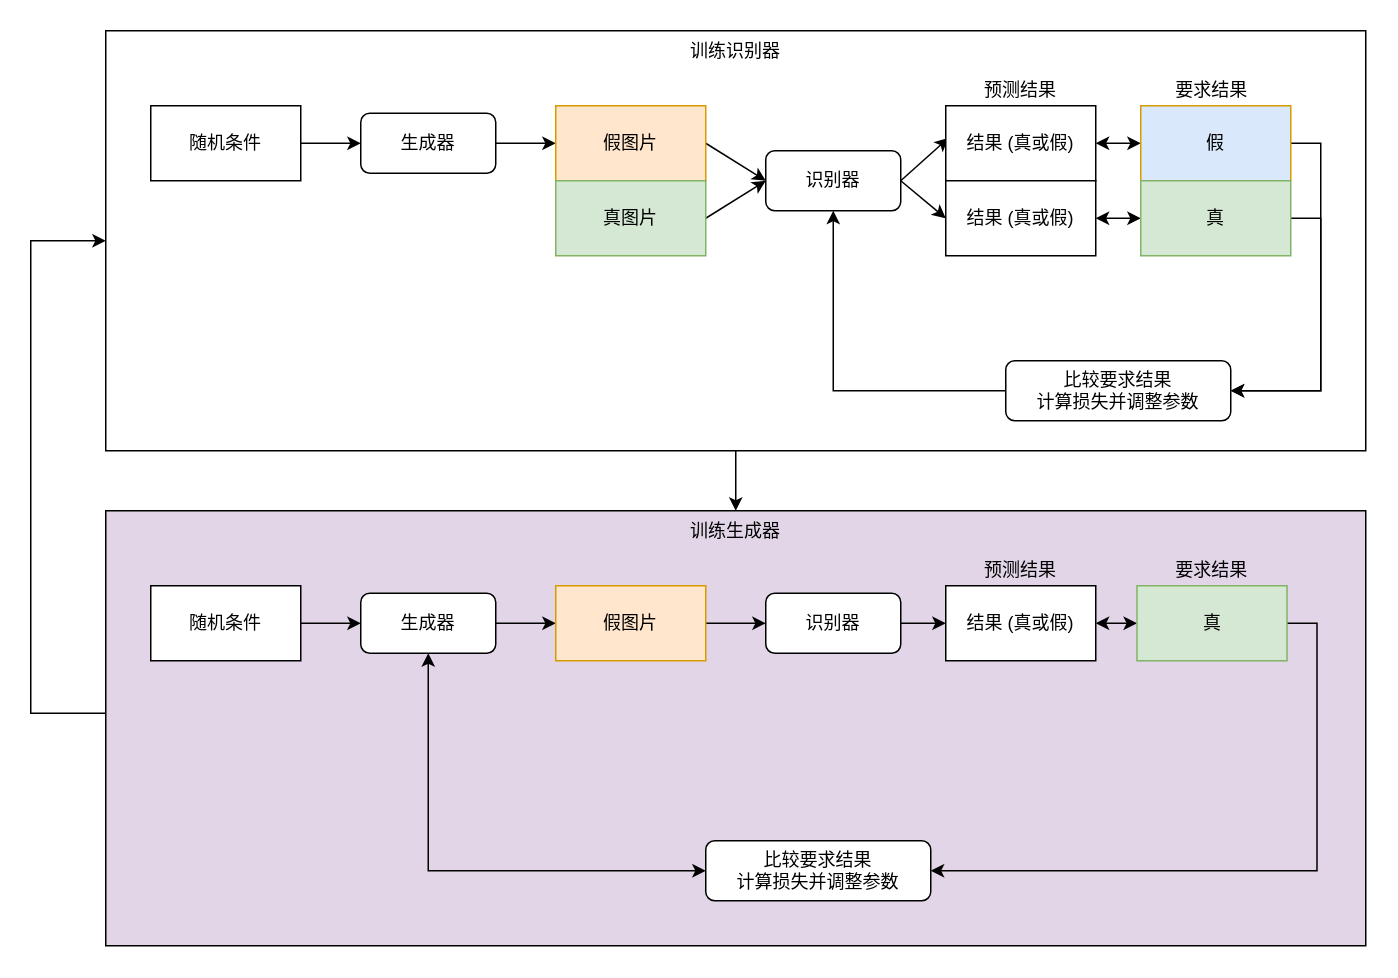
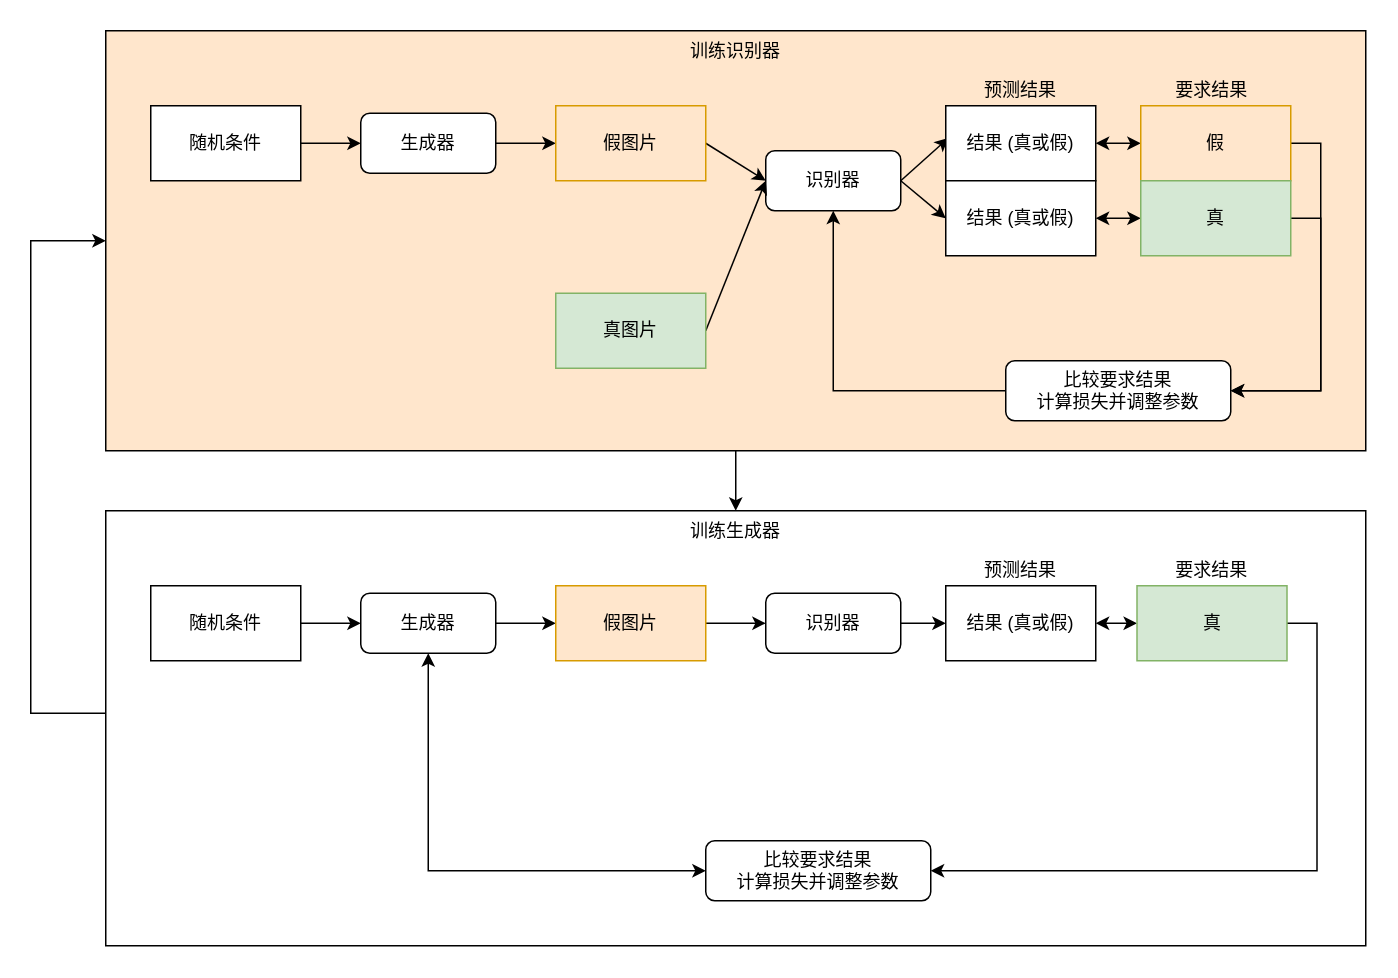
(1216, 143) -> (1216, 143)
(631, 218) -> (631, 331)
(736, 241) -> (736, 241)
(736, 728) -> (736, 728)
